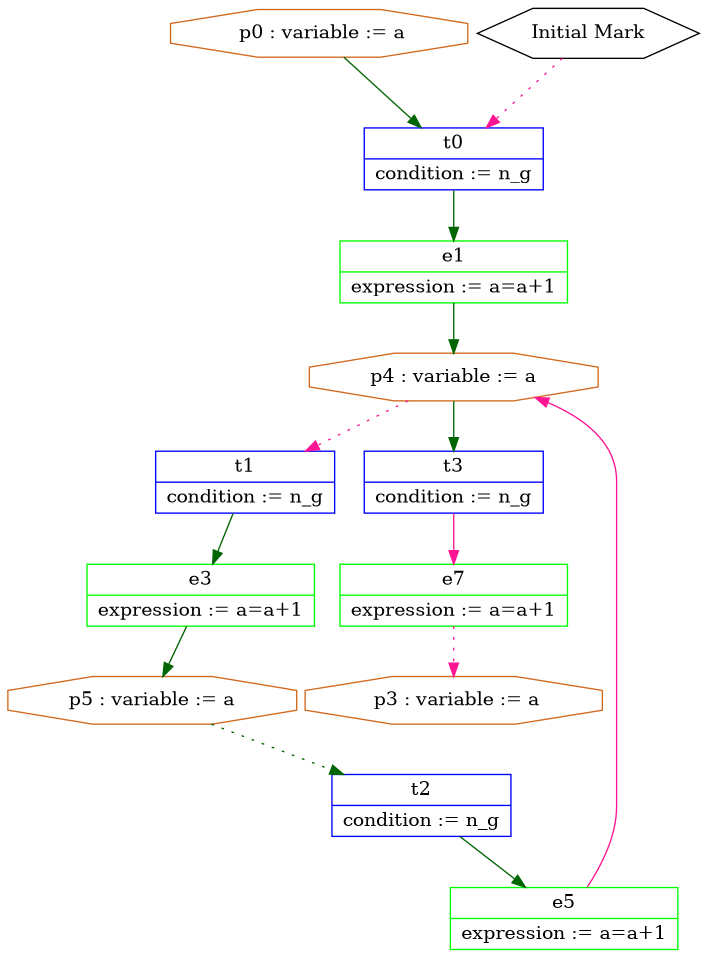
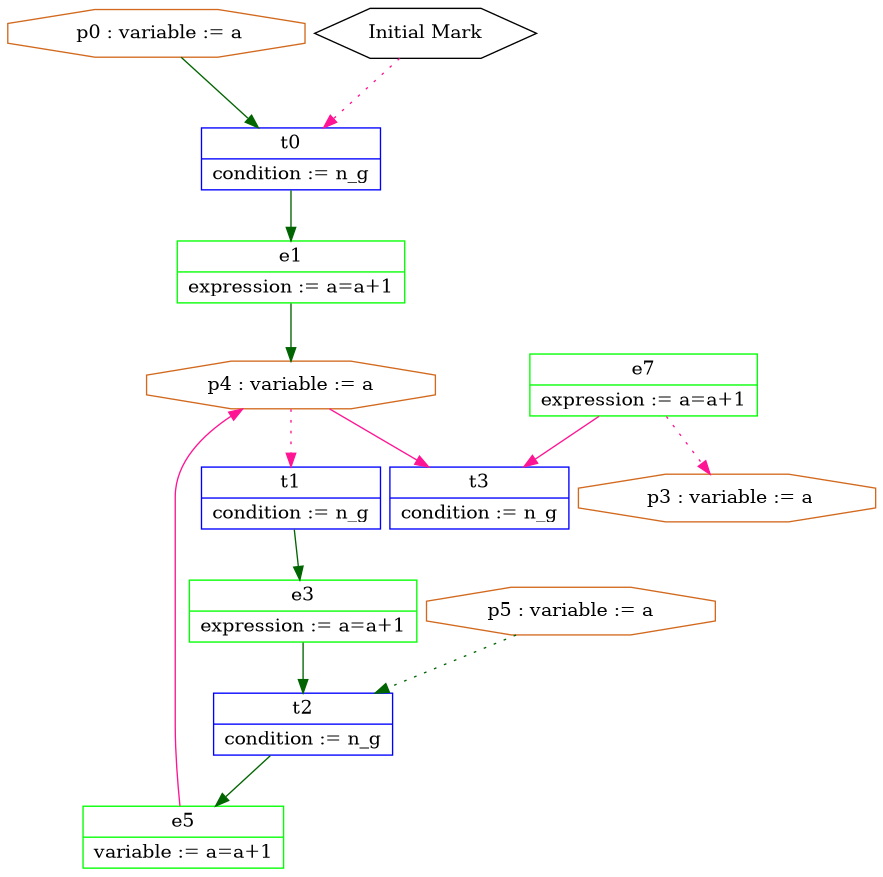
(454, 419) -> (373, 435)
(454, 532) -> (567, 438)
(178, 645) -> (303, 661)
(564, 933) -> (183, 852)
